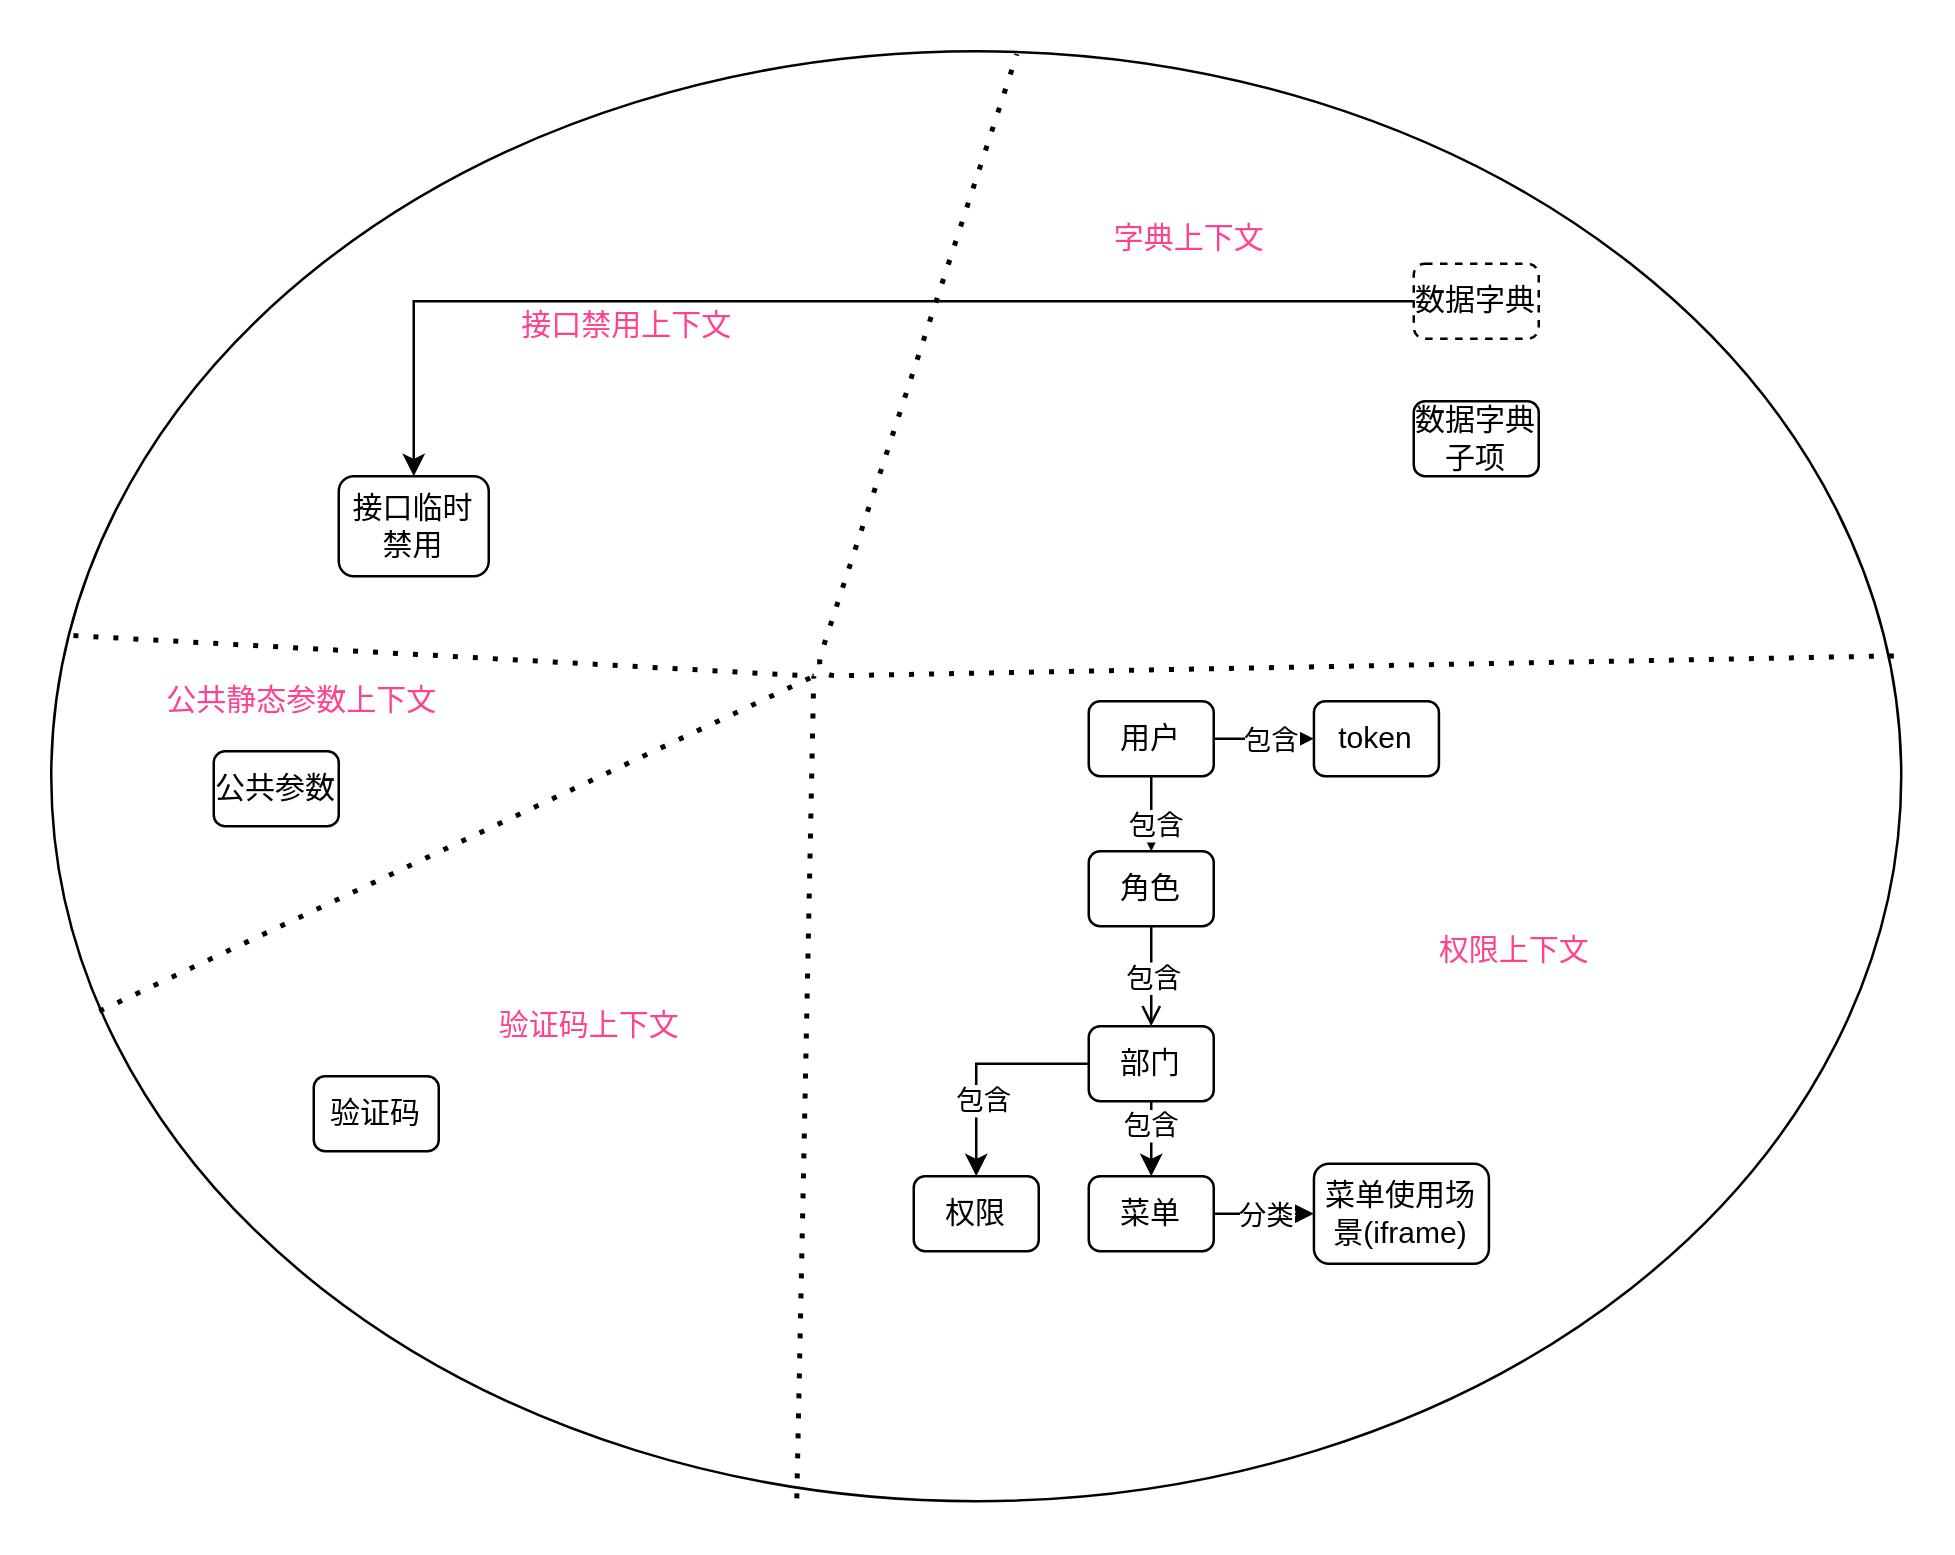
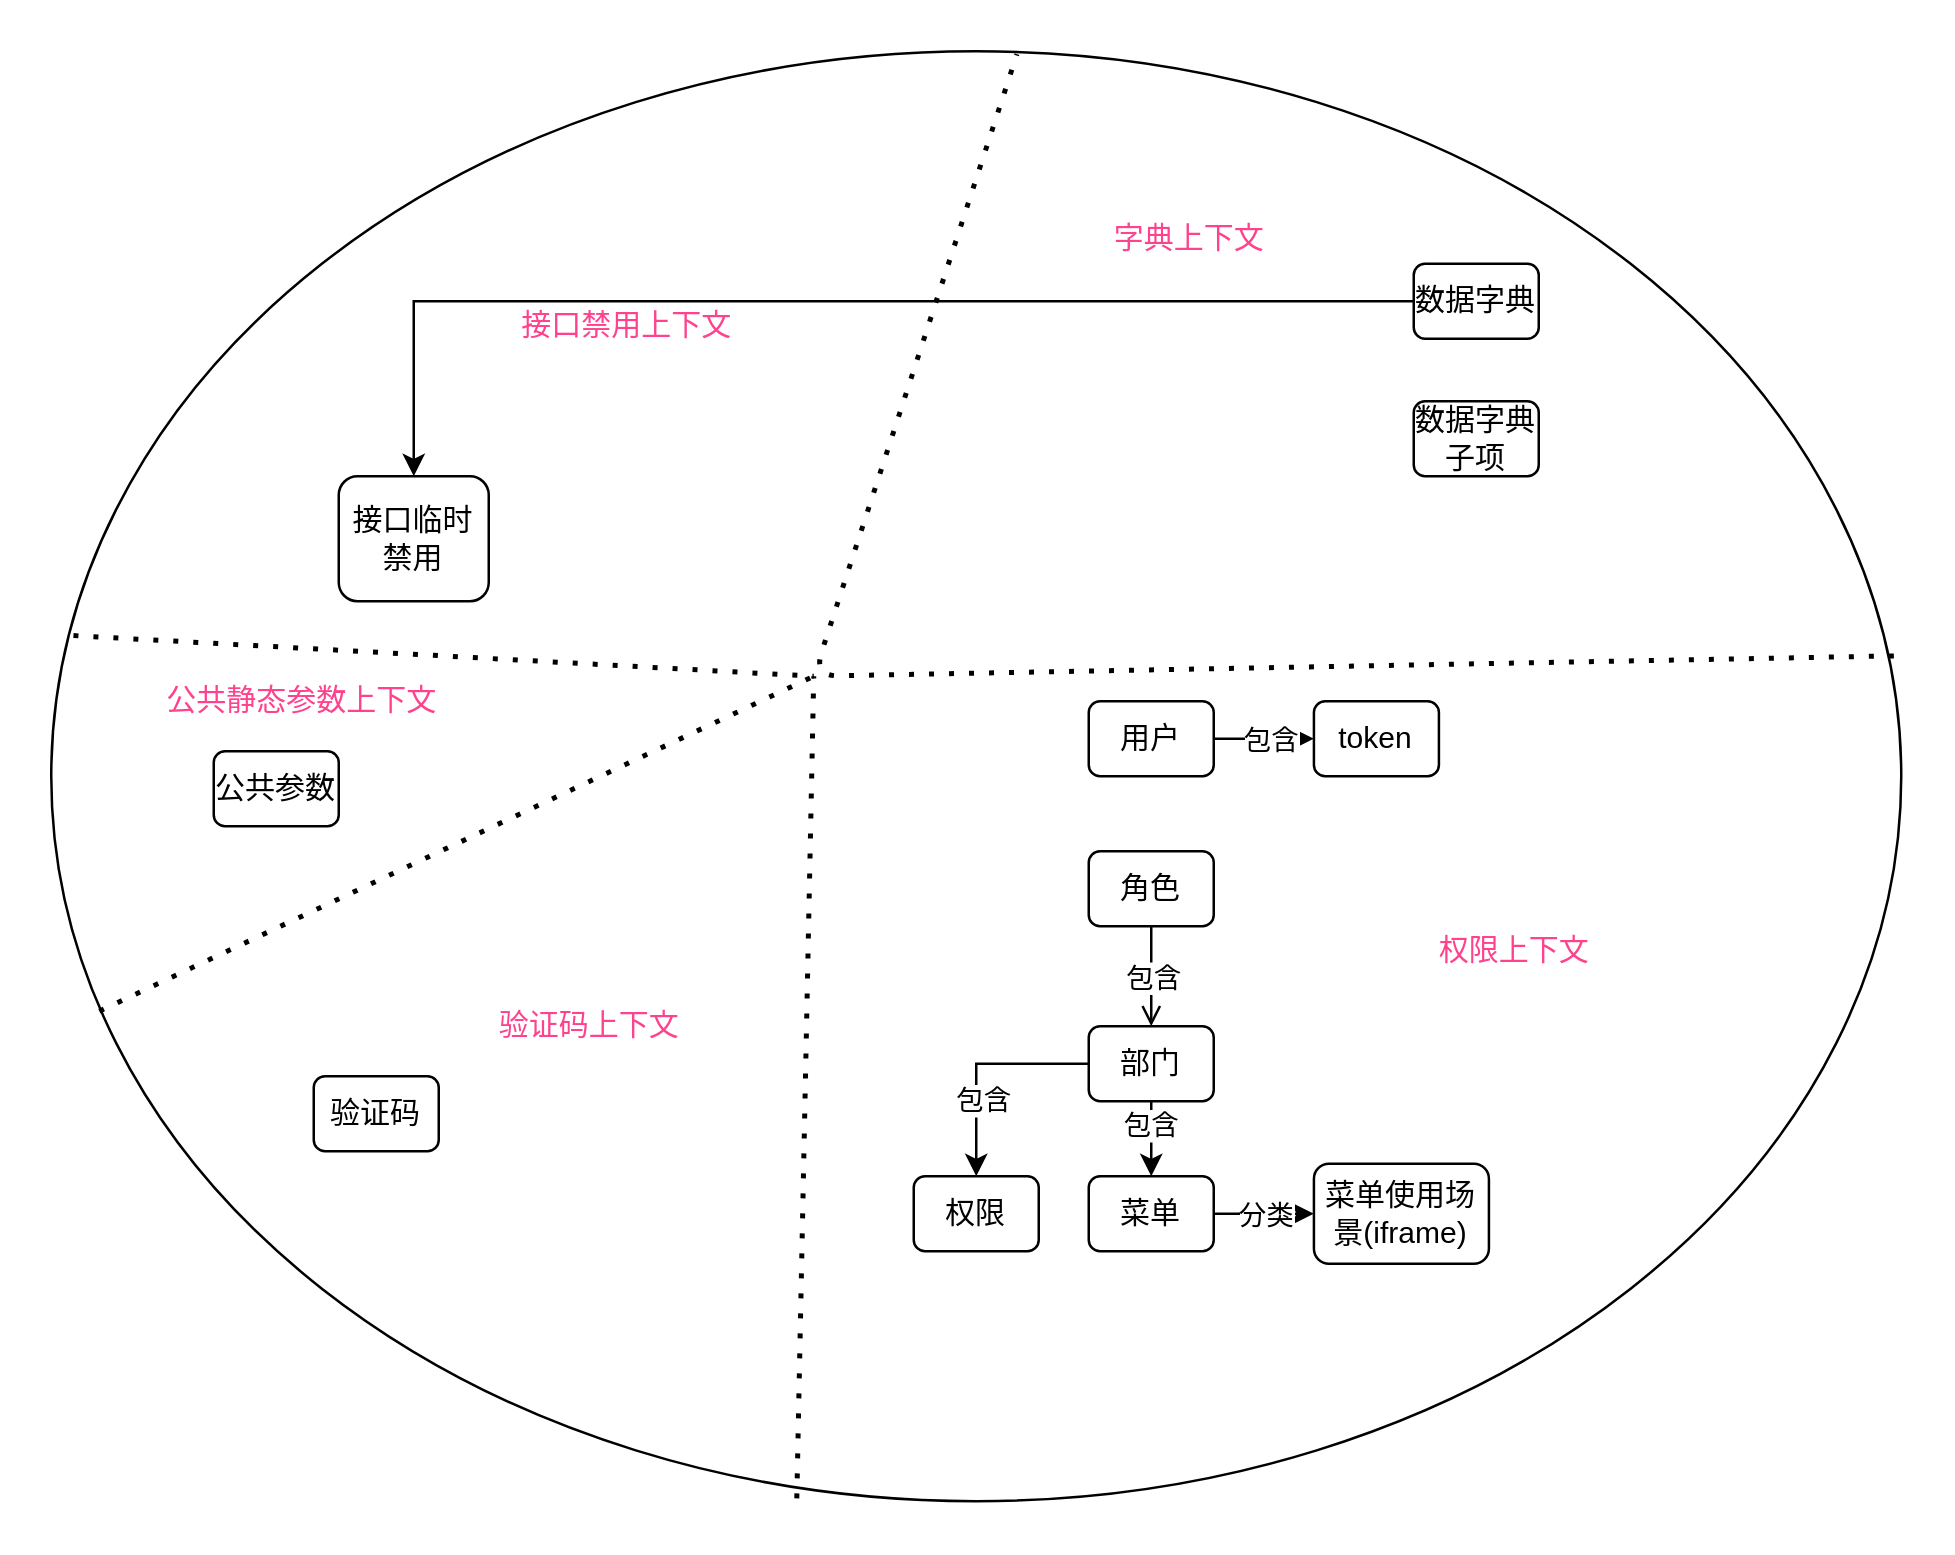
(1476, 301) -> (1476, 301)
(414, 526) -> (414, 539)
(1151, 822) -> none
